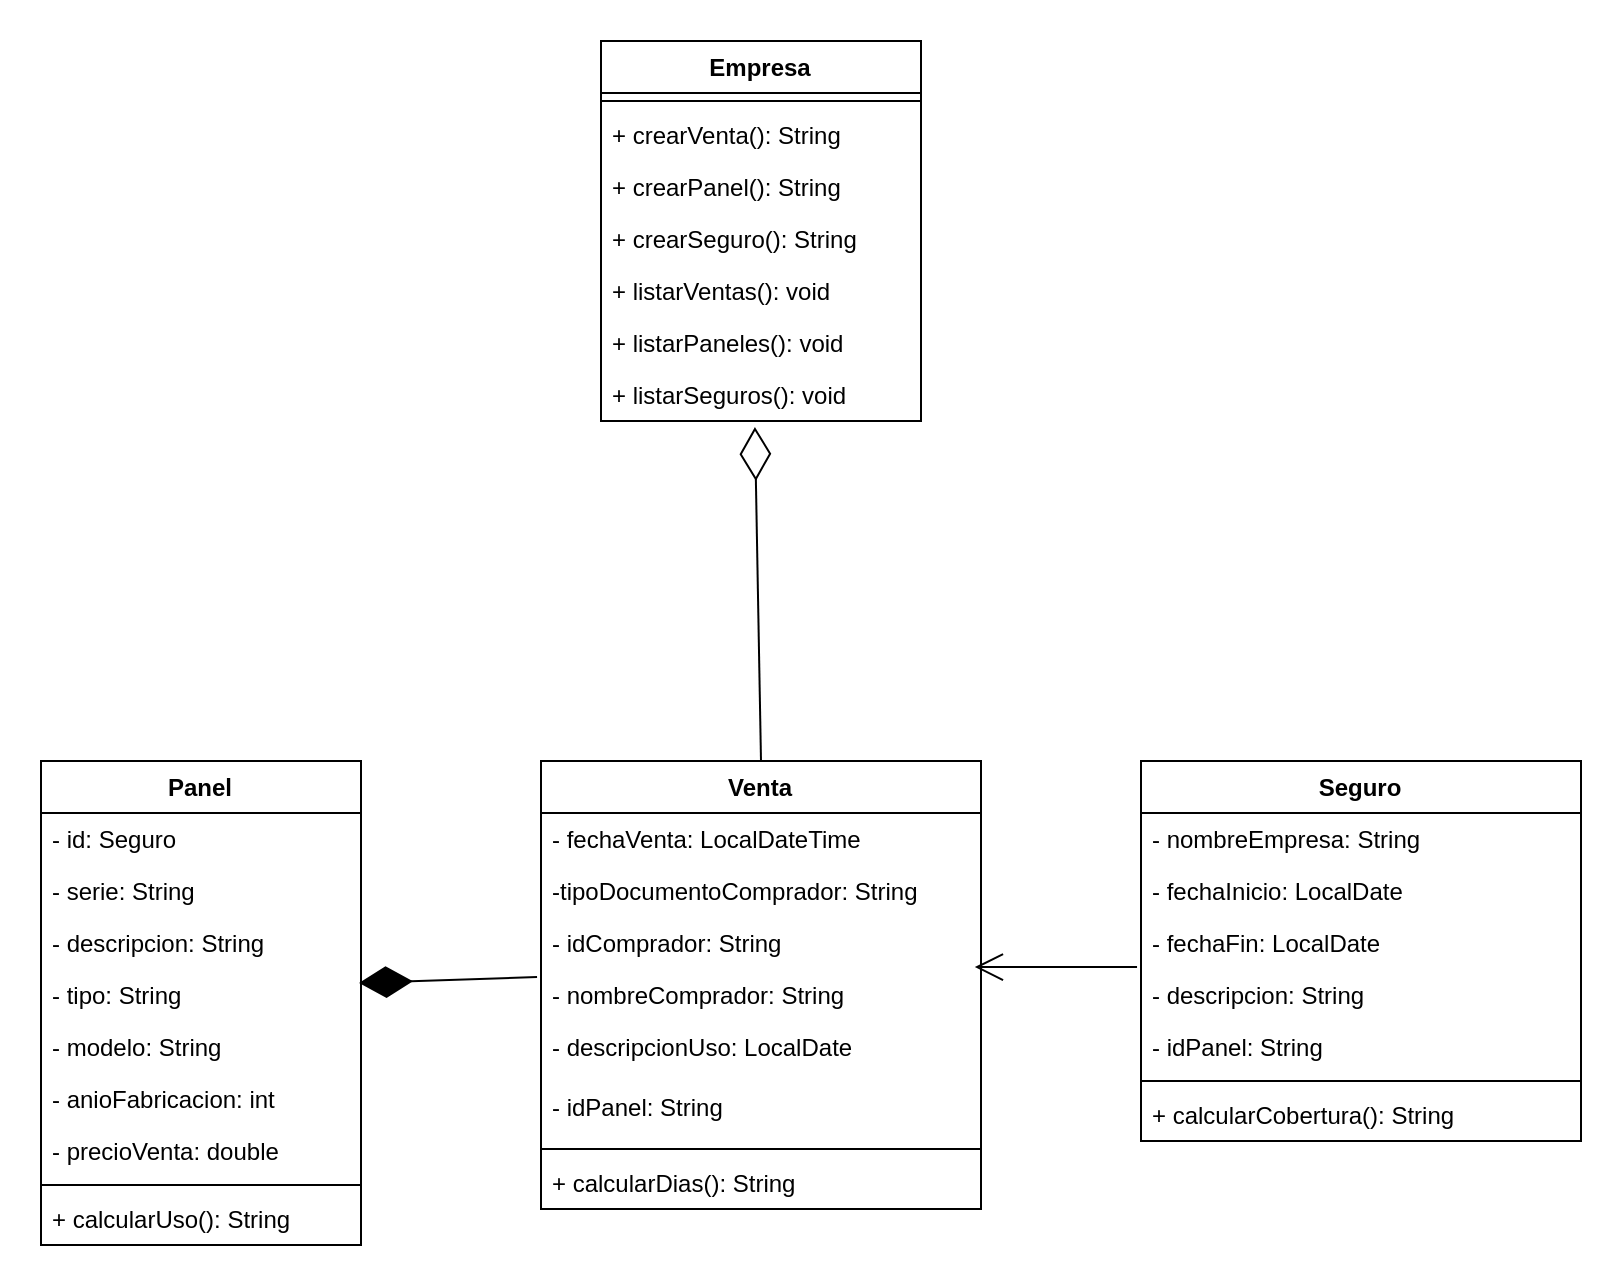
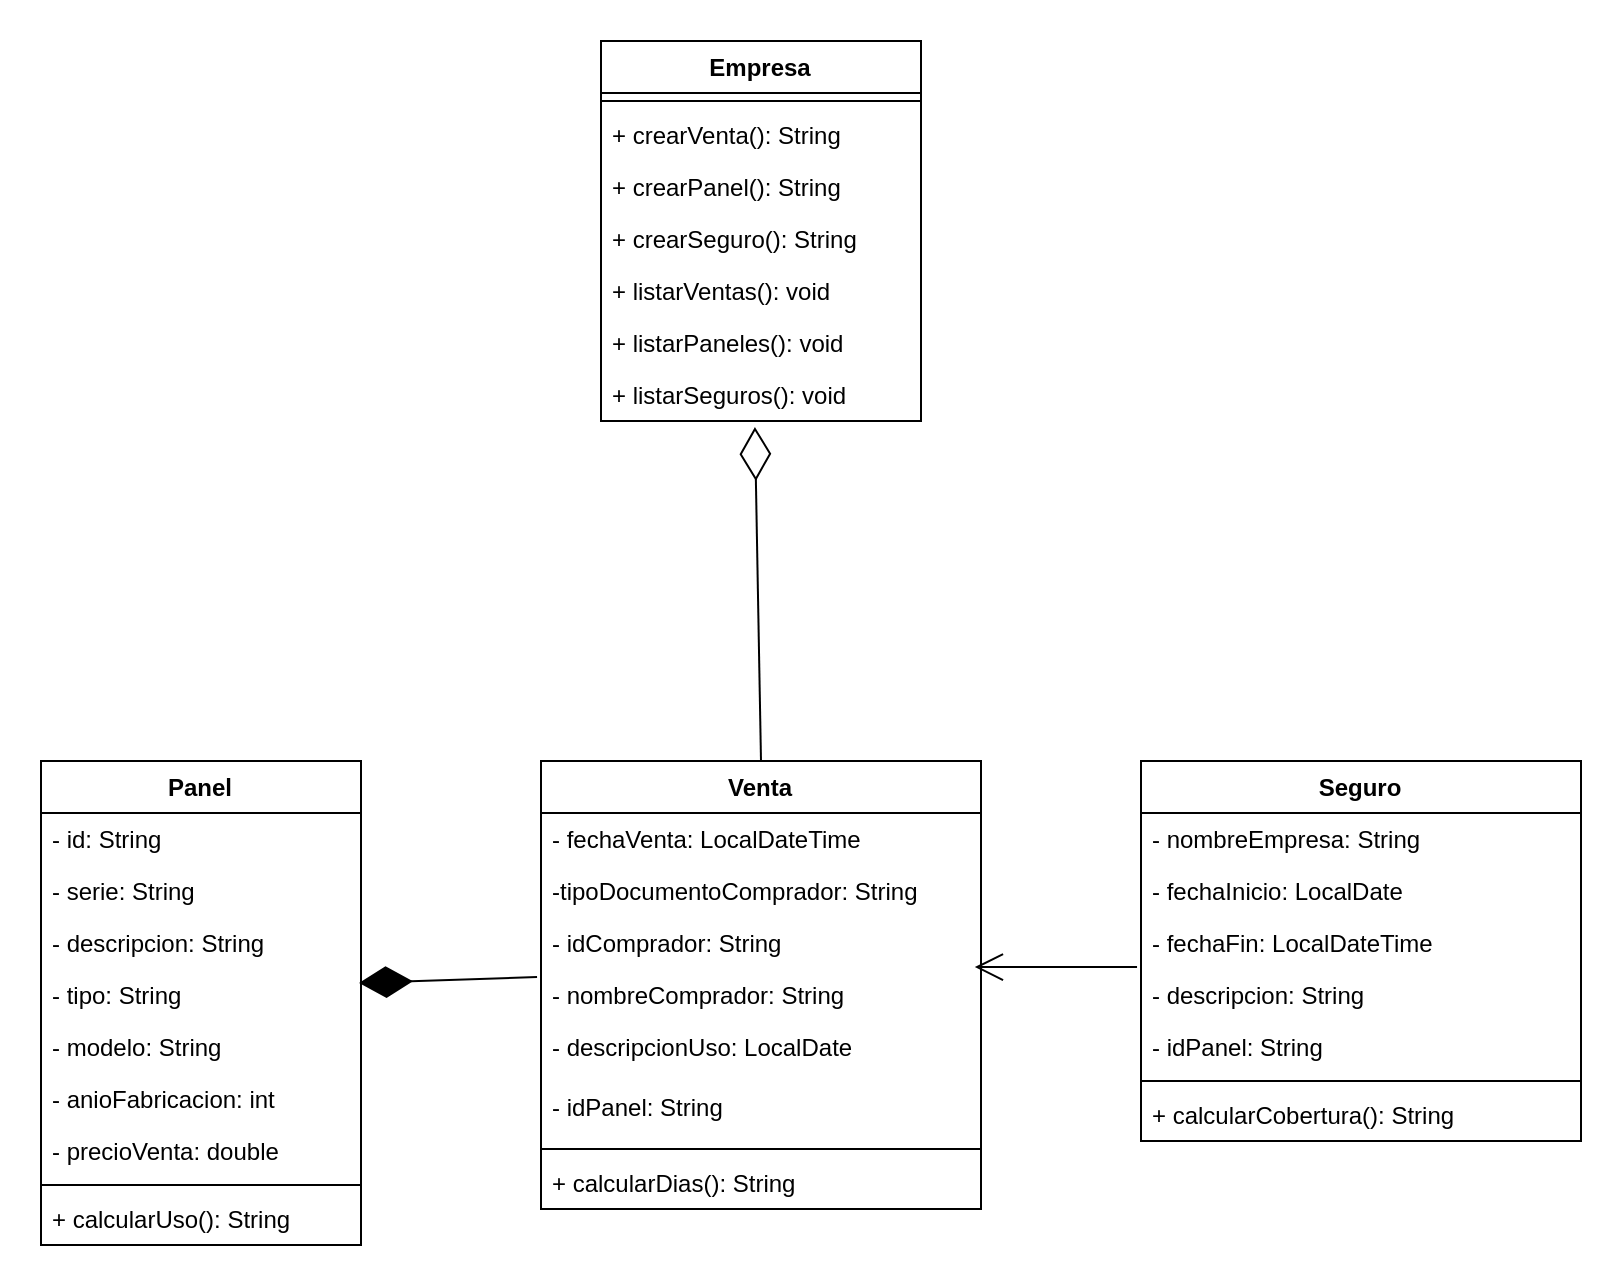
(120, 840) -> (117, 840)
(1278, 944) -> (1301, 944)
